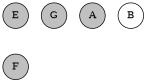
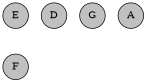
none -> (54, 16)
(131, 16) -> none
